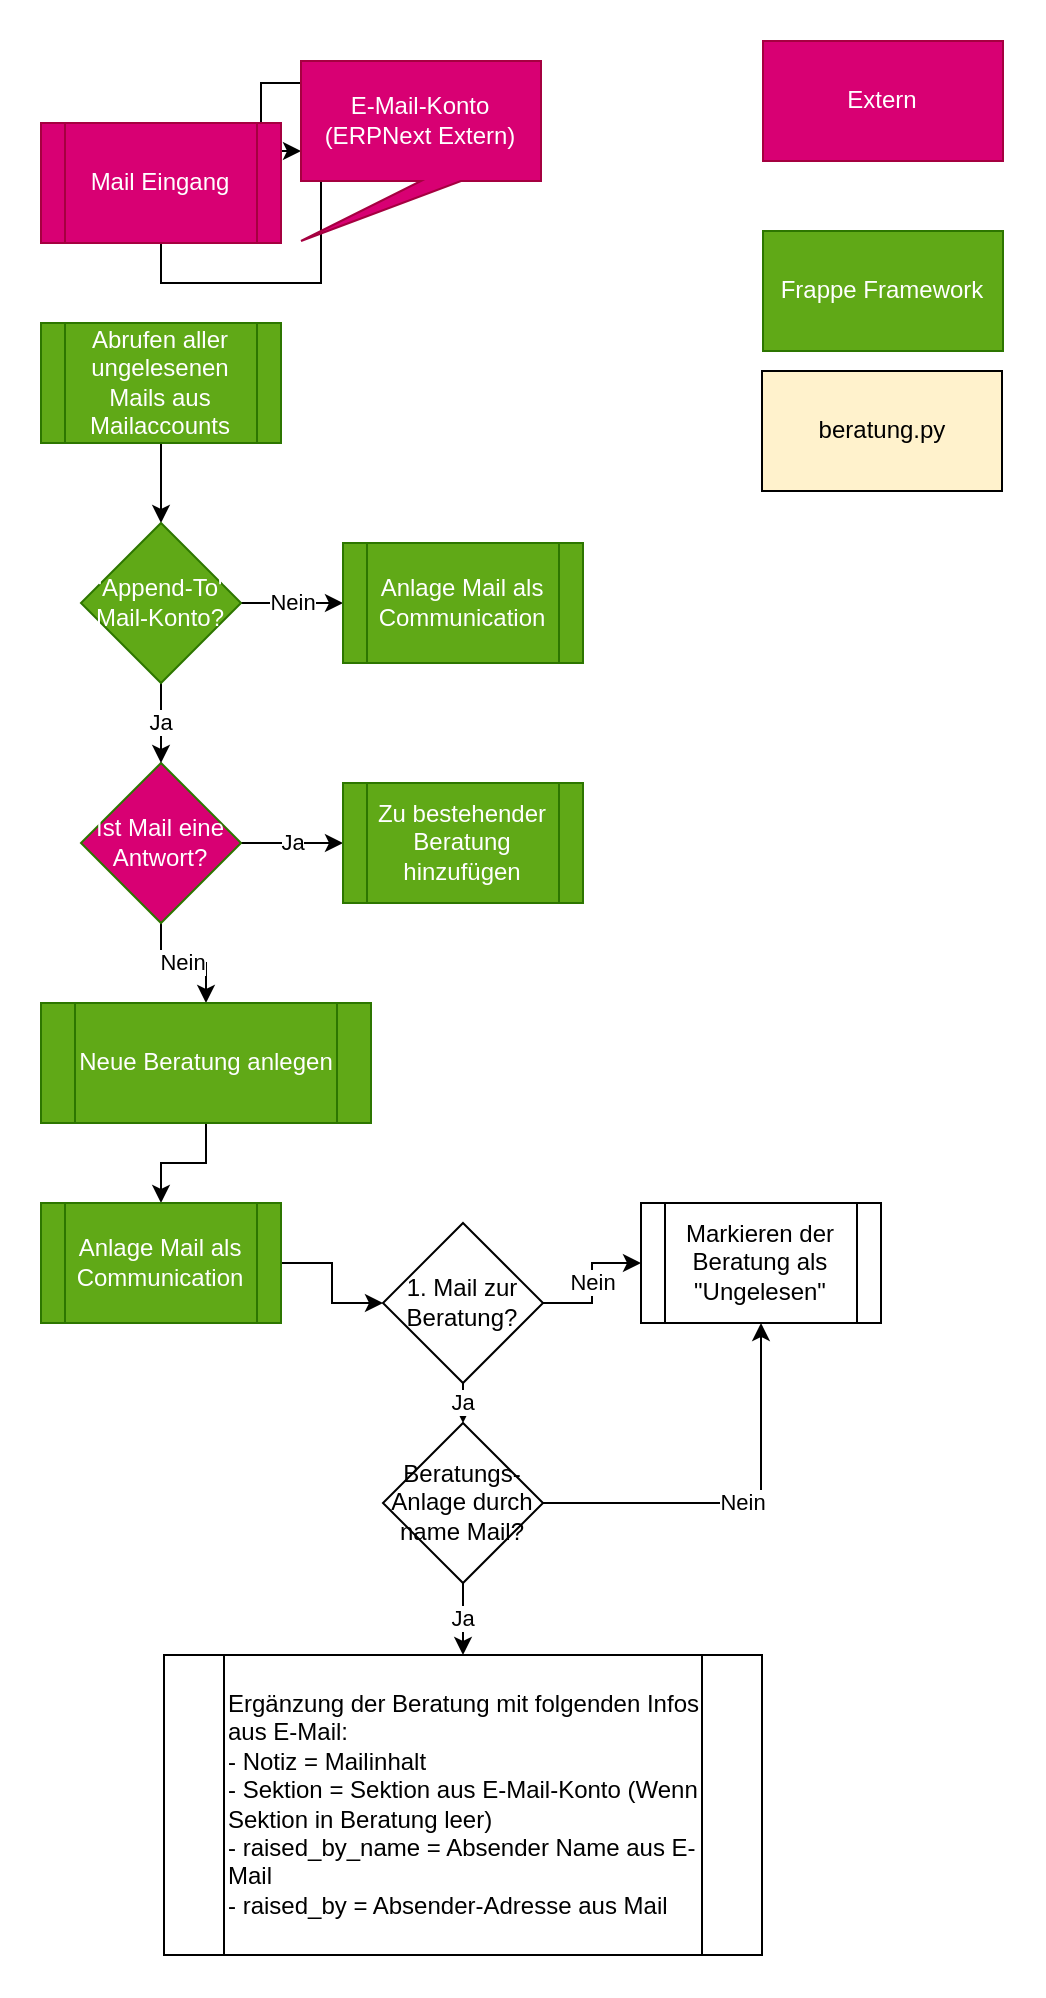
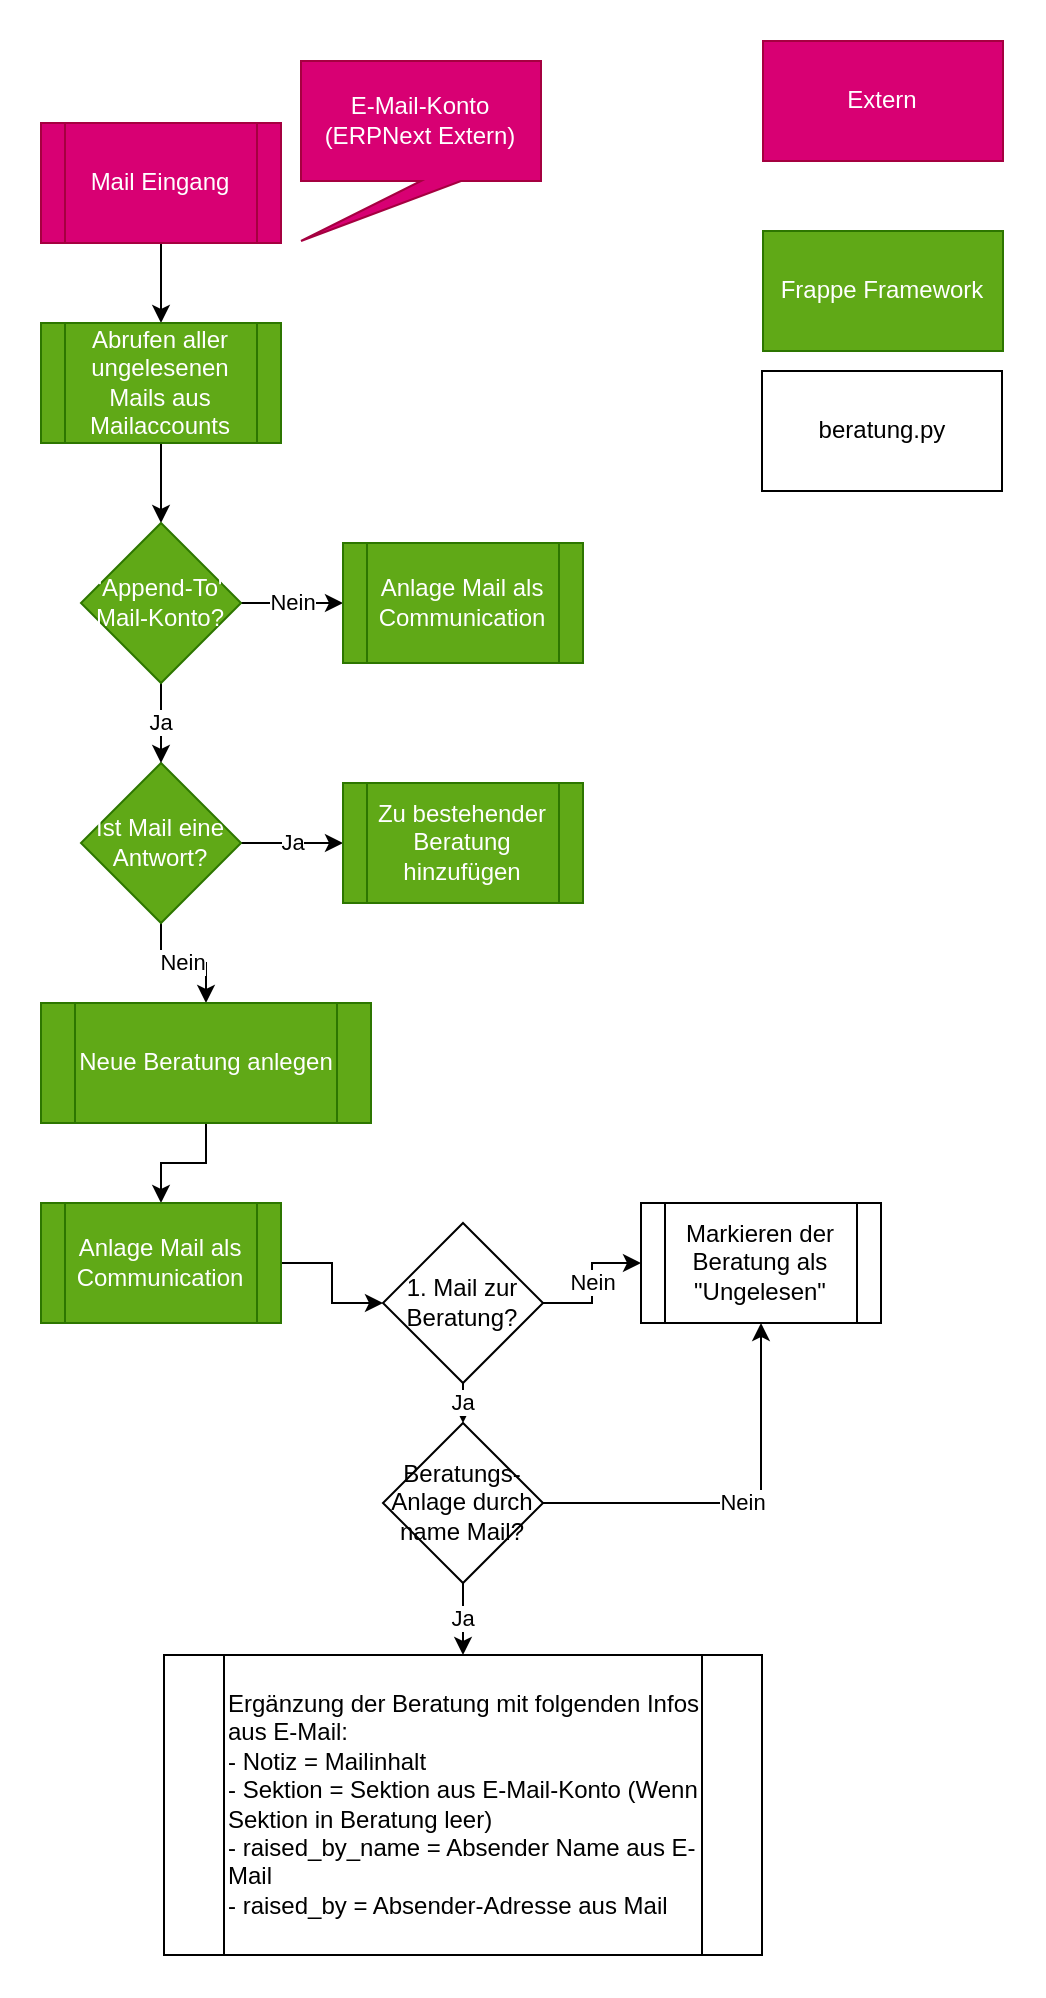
(291, 283) -> (161, 295)
(882, 431) -> (882, 431)
(161, 843) -> (161, 843)
